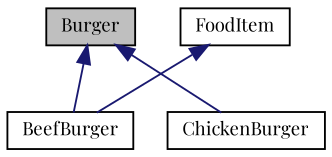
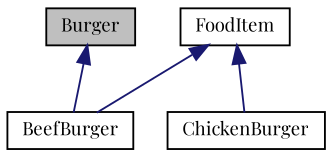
(176, 84) -> (242, 88)
